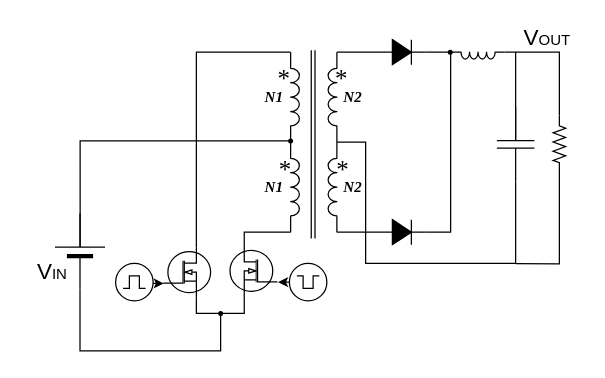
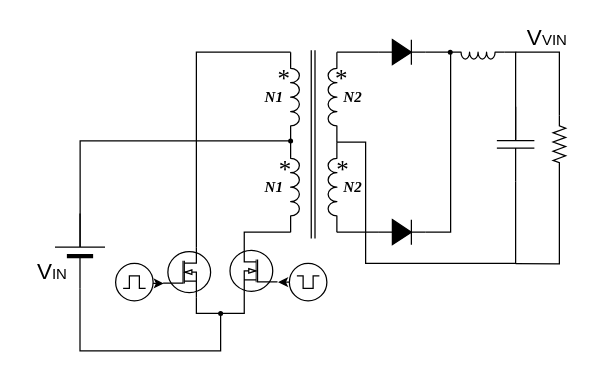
(548, 38) -> (548, 38)
